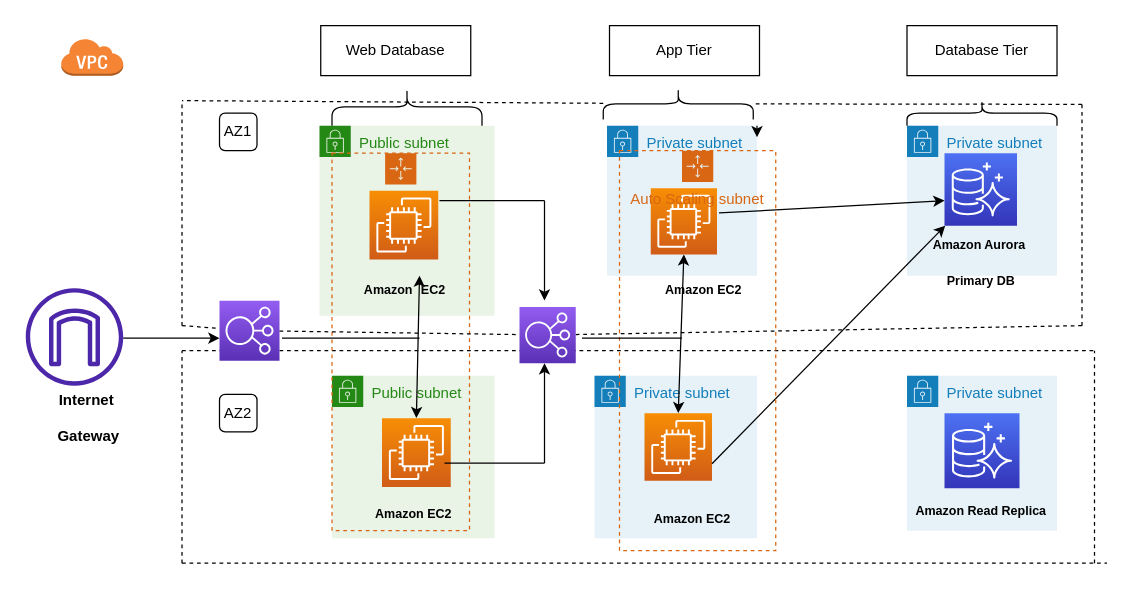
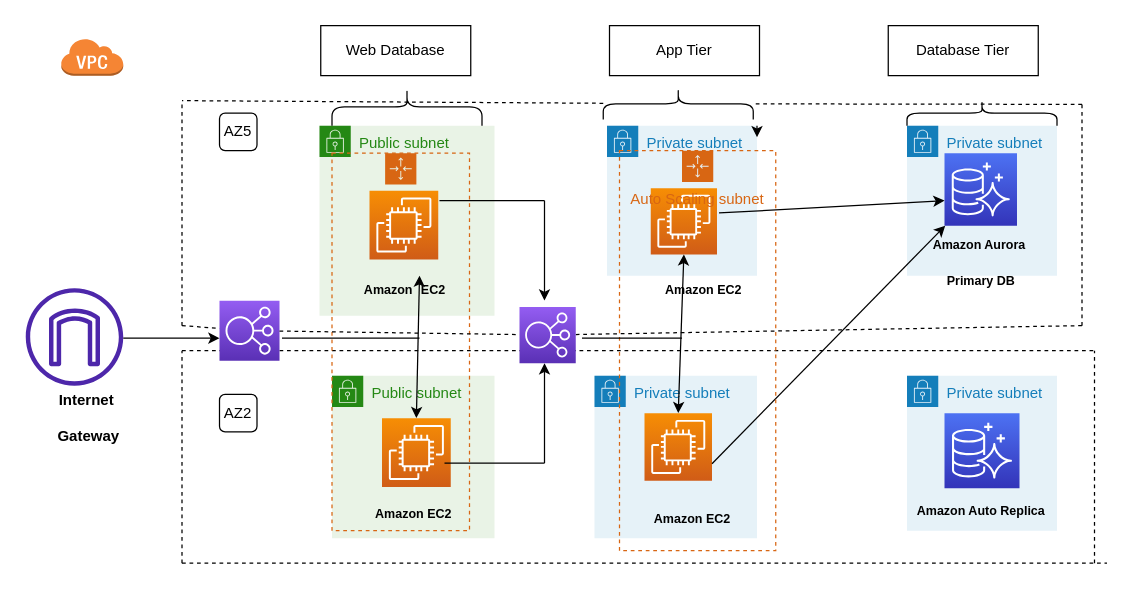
(982, 51) -> (963, 51)
(238, 132) -> (238, 132)
(981, 506) -> (981, 506)
